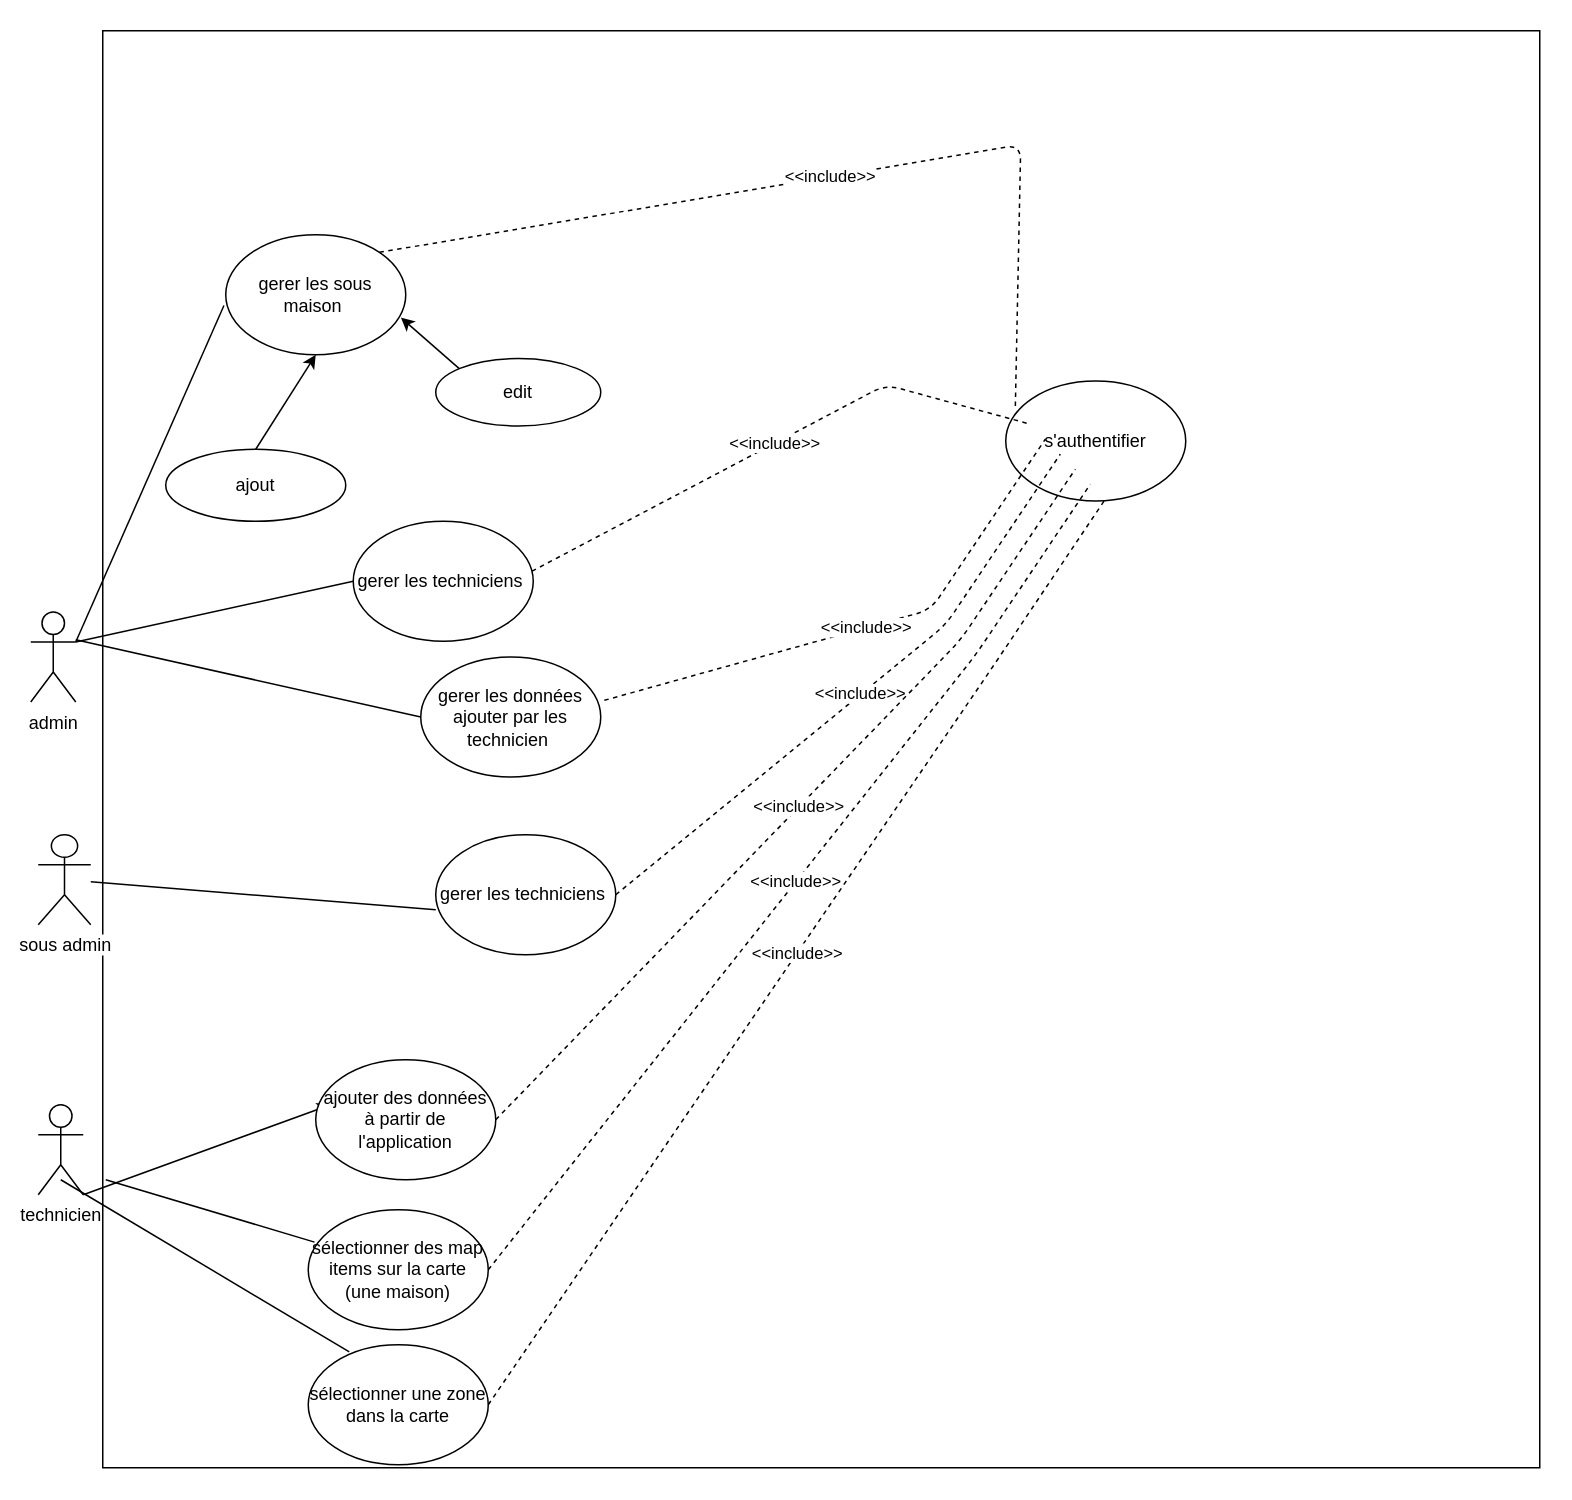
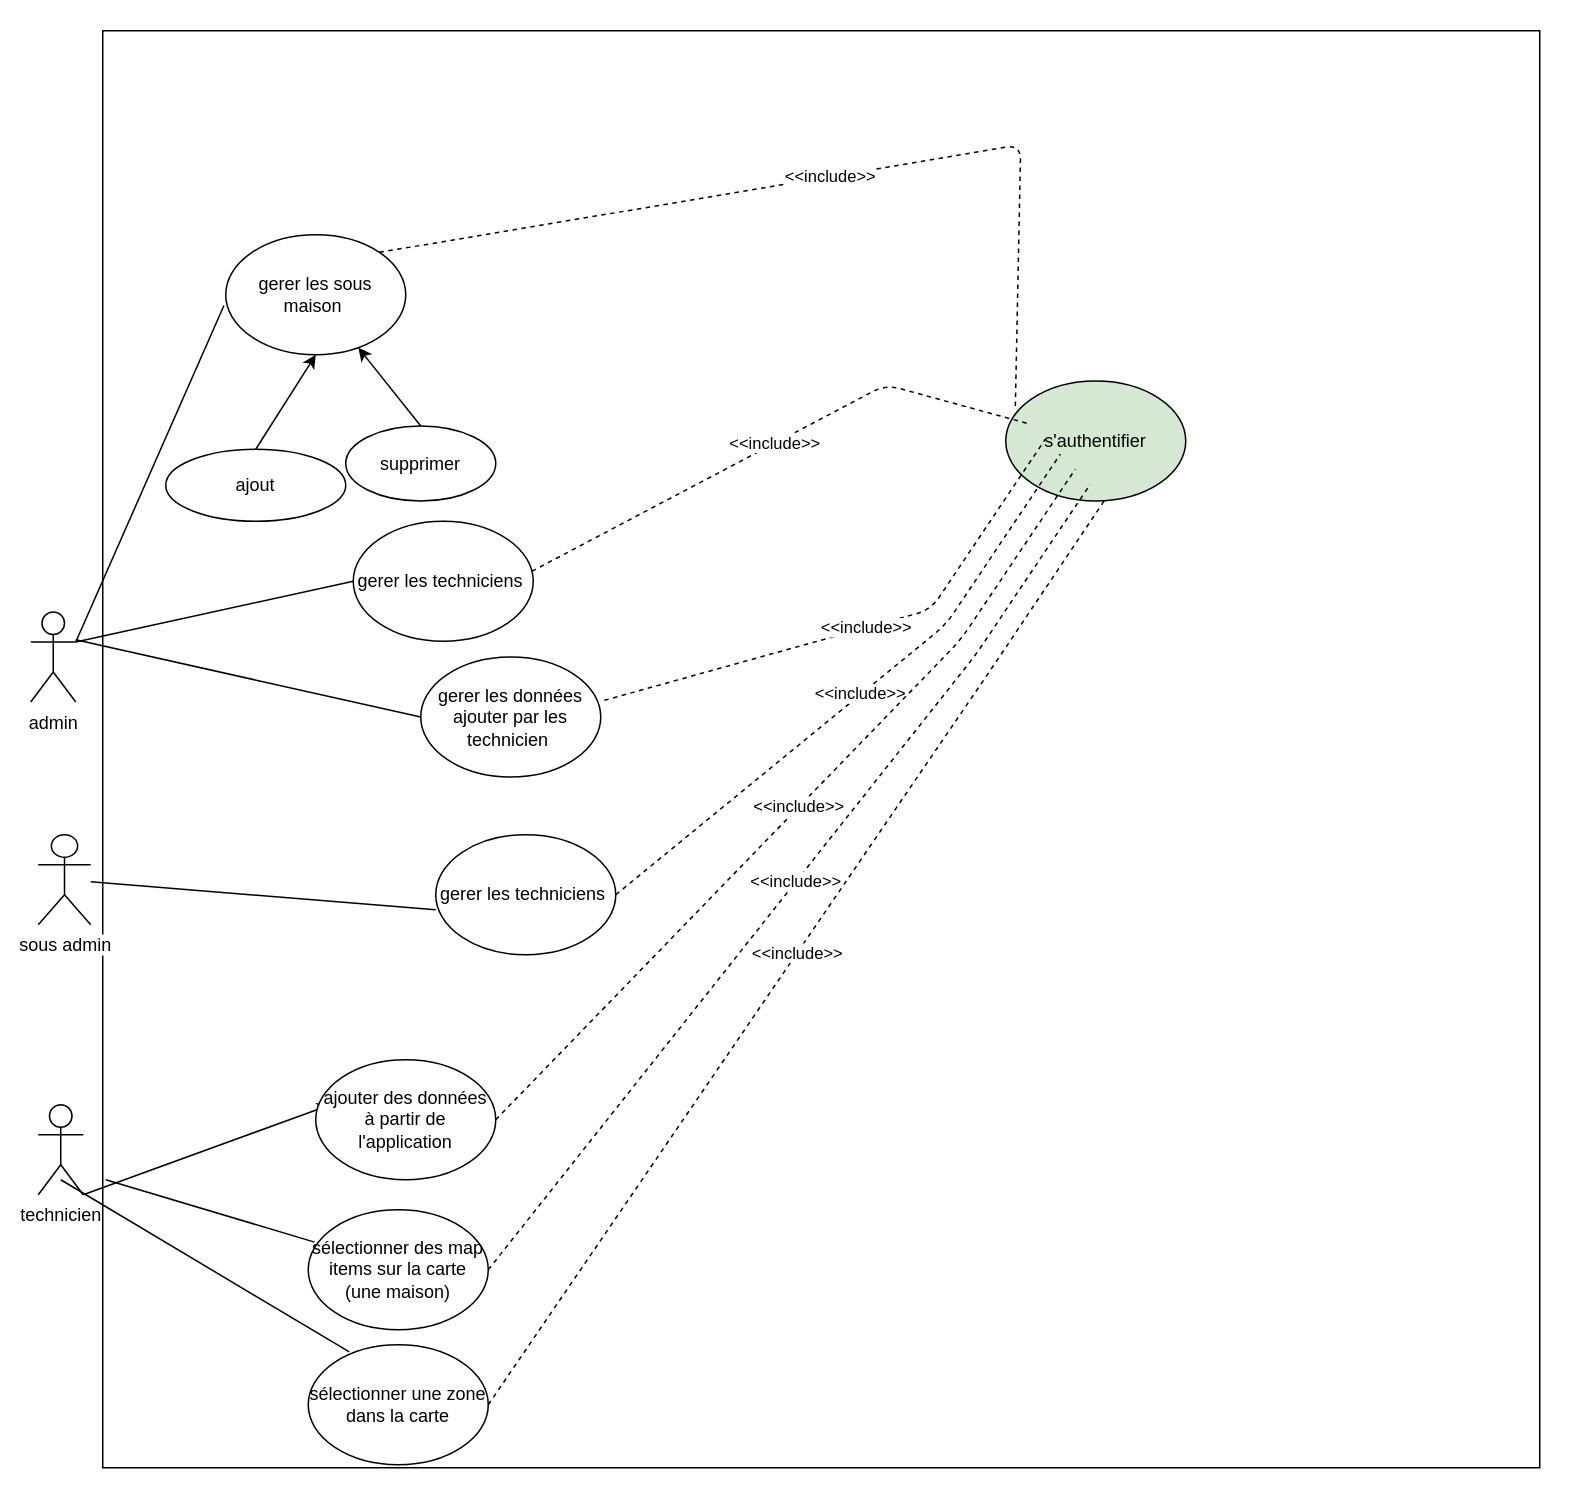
(434, 346) -> none
none -> (392, 391)
(518, 392) -> none
(1096, 441) -> (1096, 441)
none -> (421, 464)
